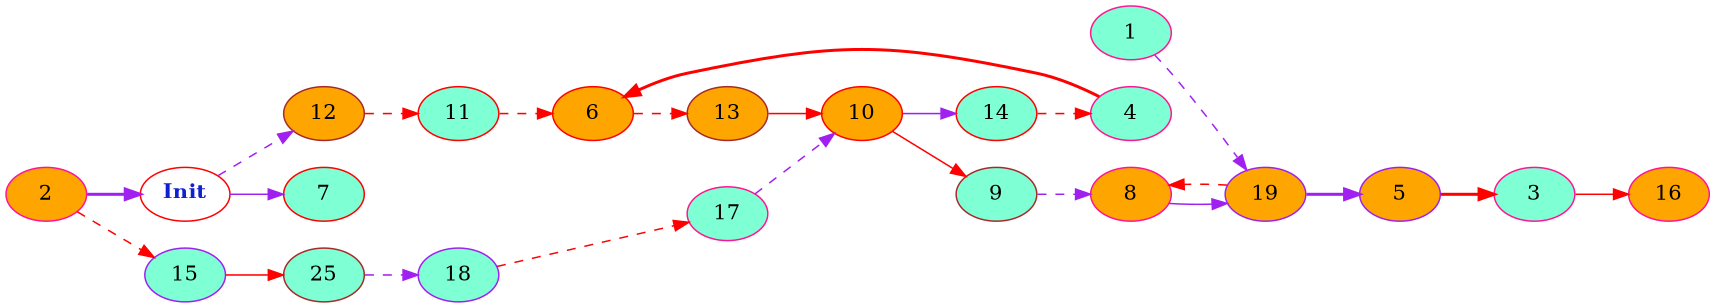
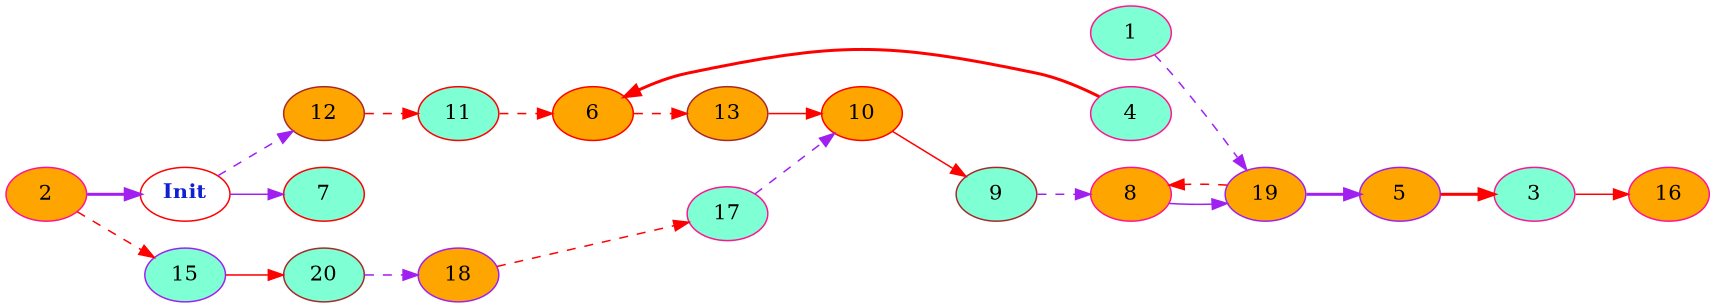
(996, 114) -> none
(324, 275) -> (324, 275)
(458, 275) -> (458, 275)
